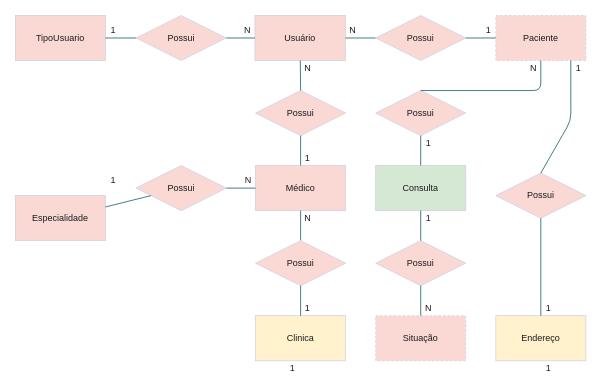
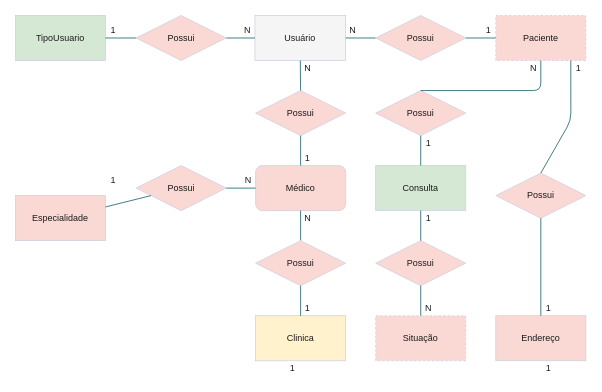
(60, 38) -> (60, 38)
(300, 38) -> (300, 38)
(300, 188) -> (300, 188)
(540, 338) -> (540, 338)
